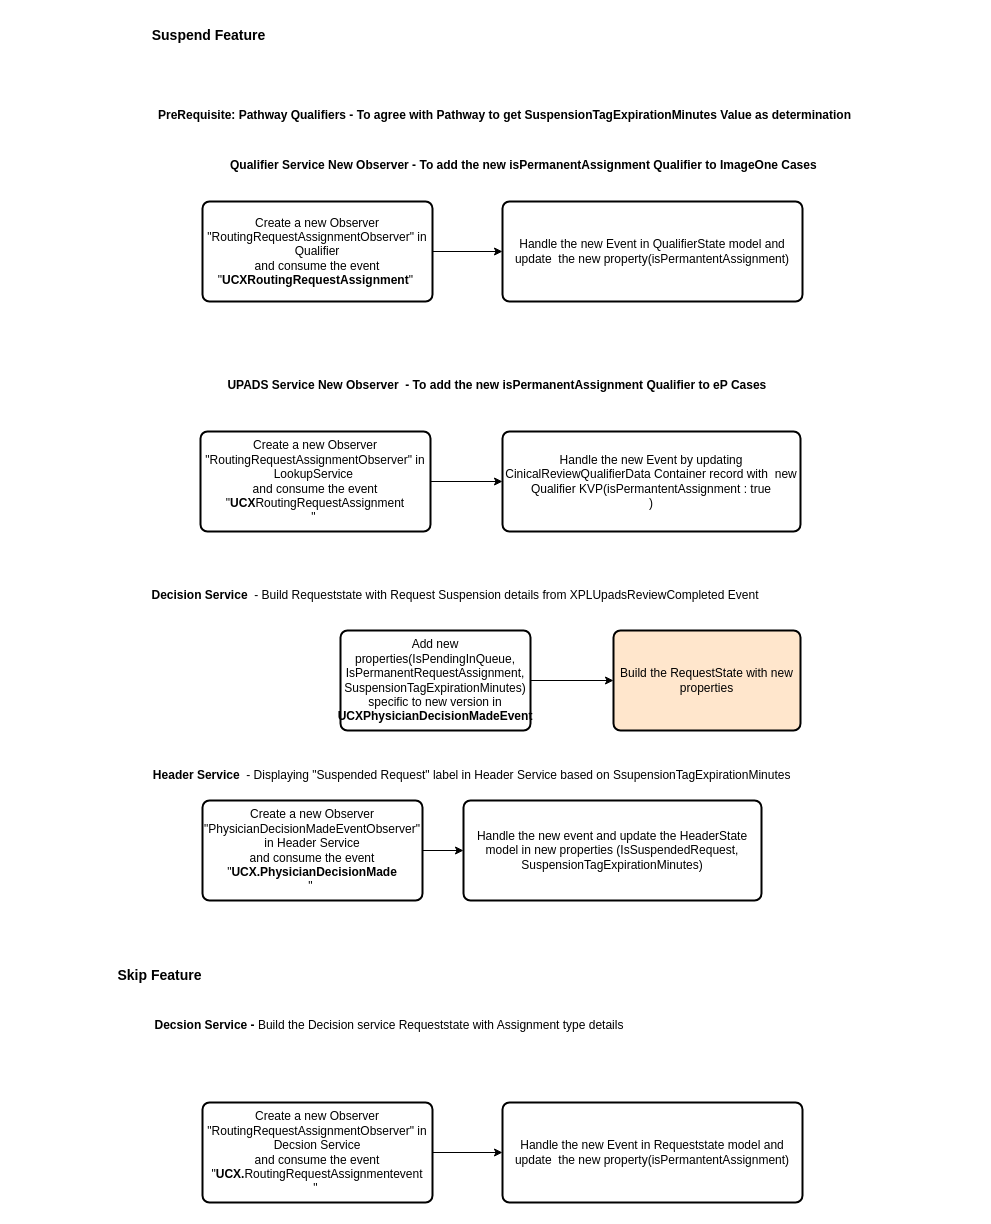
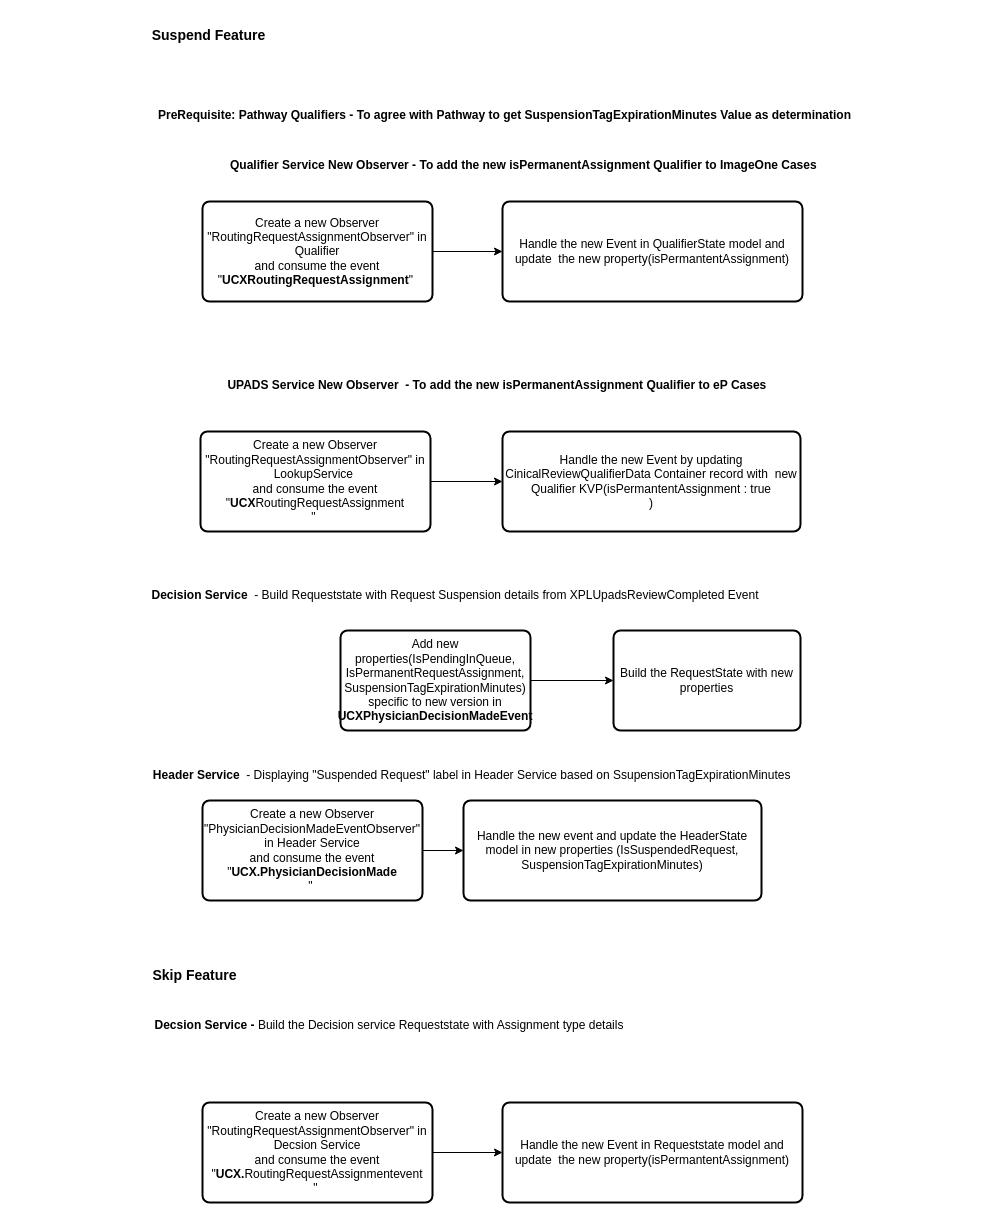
(707, 681) -> (707, 681)
(160, 976) -> (195, 976)
